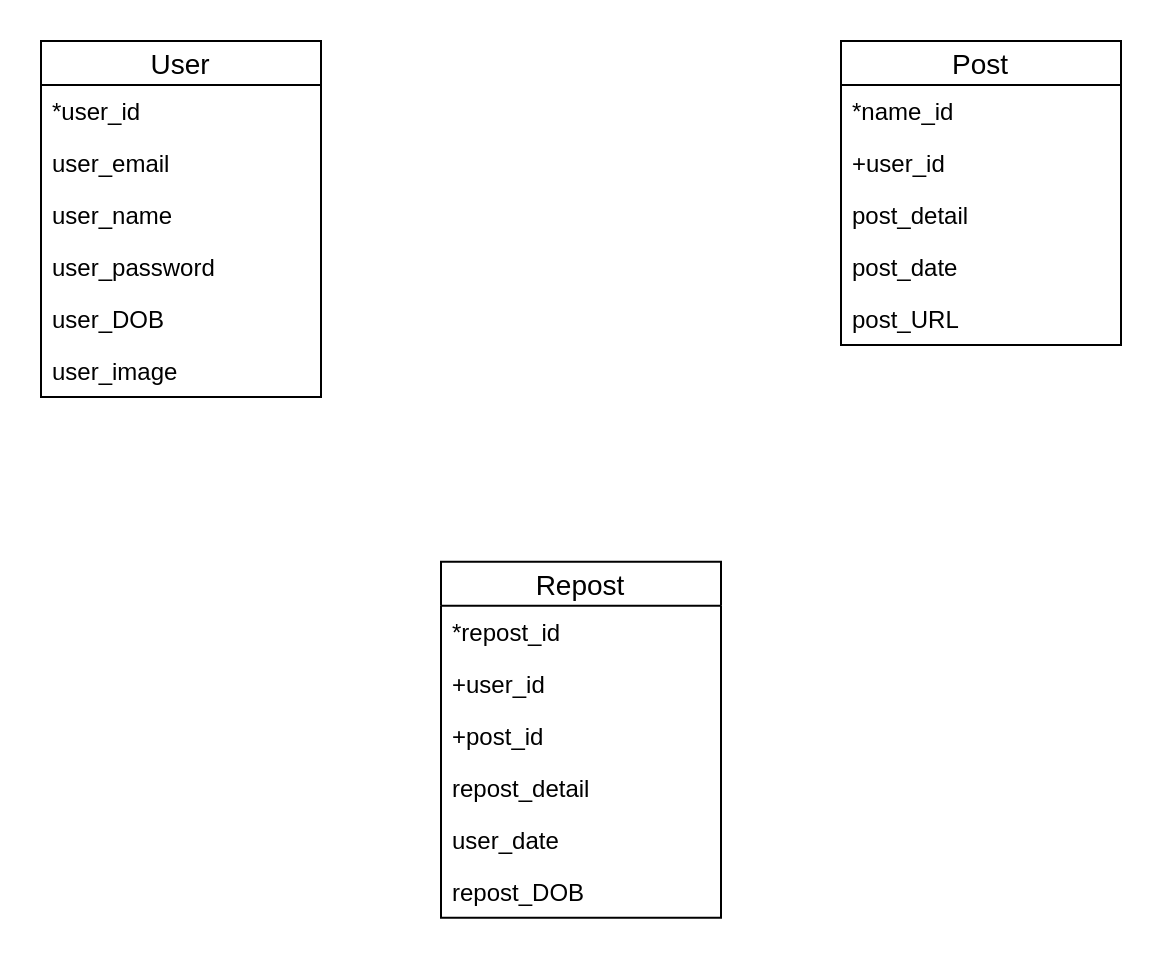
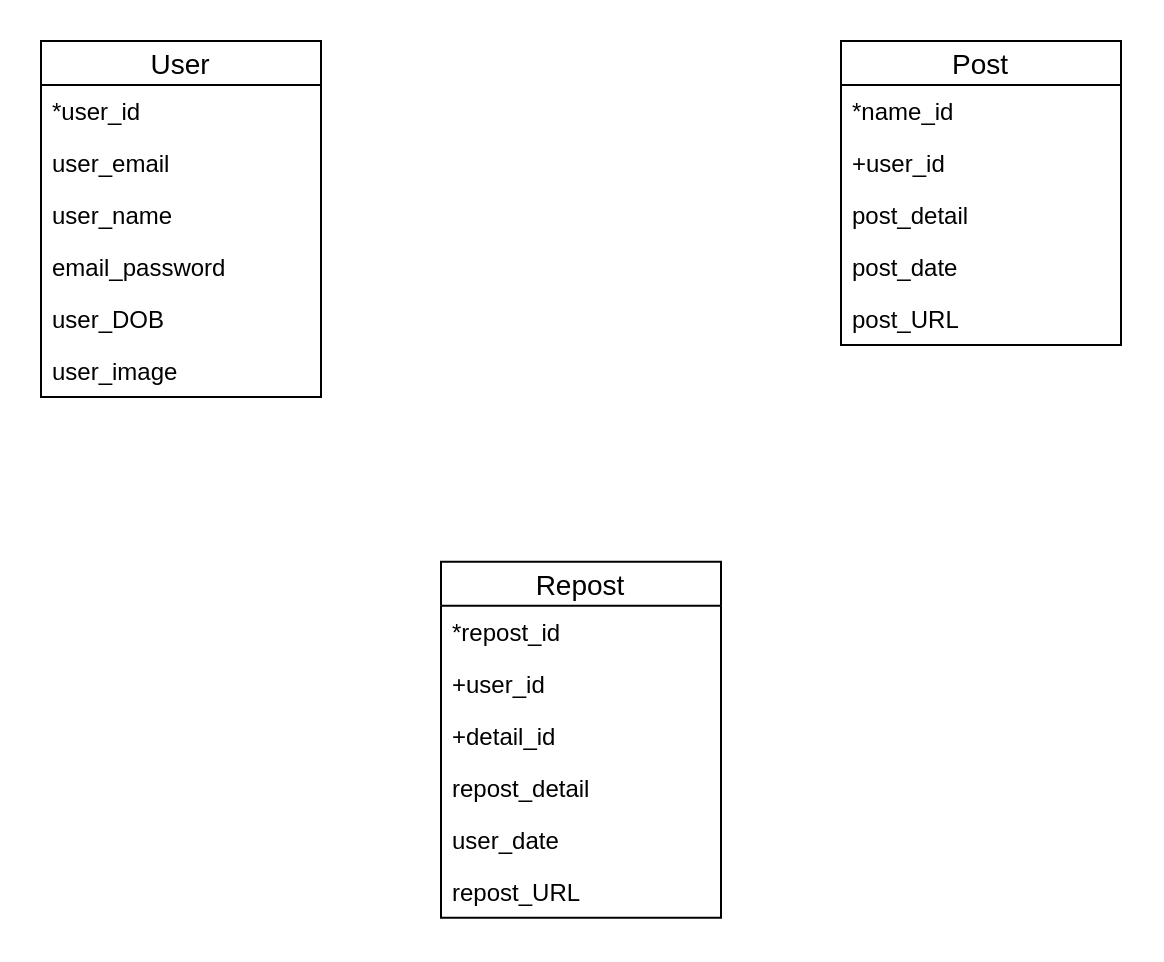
(139, 268) -> (140, 268)
(503, 737) -> (510, 737)
(519, 893) -> (519, 893)
